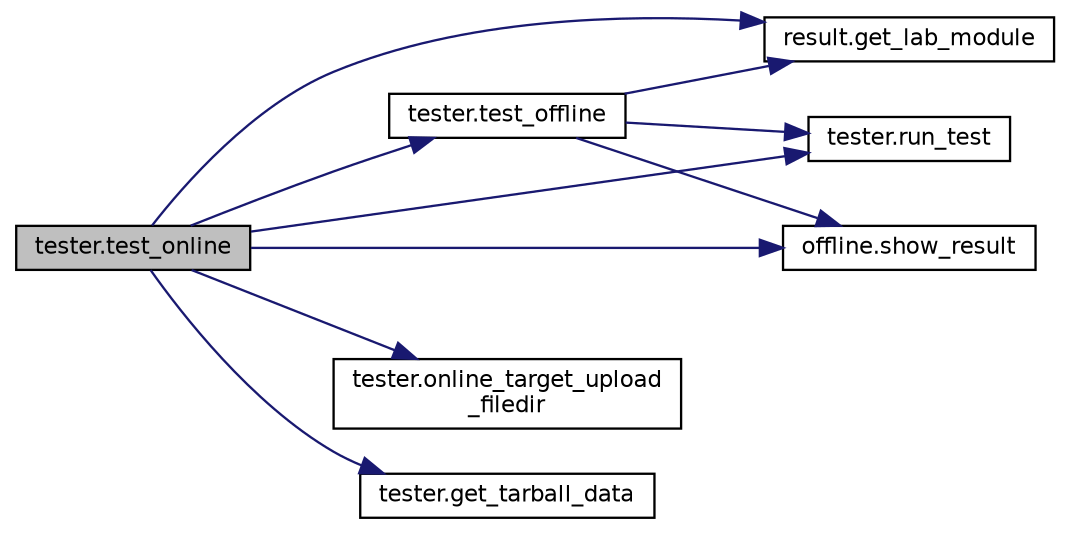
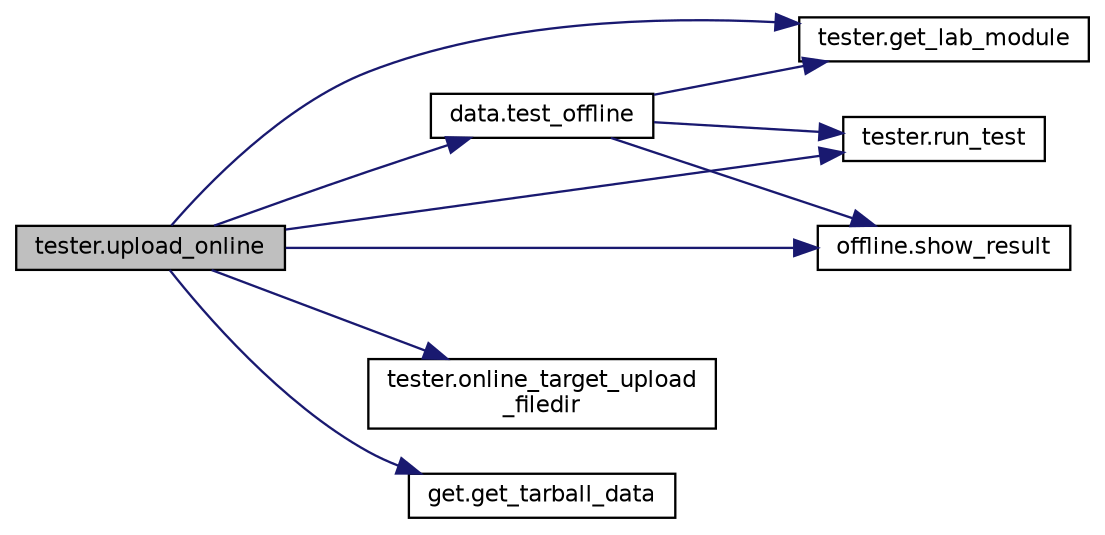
(909, 39) -> (944, 39)
(507, 116) -> (542, 116)
(133, 248) -> (151, 248)
(507, 496) -> (542, 496)
